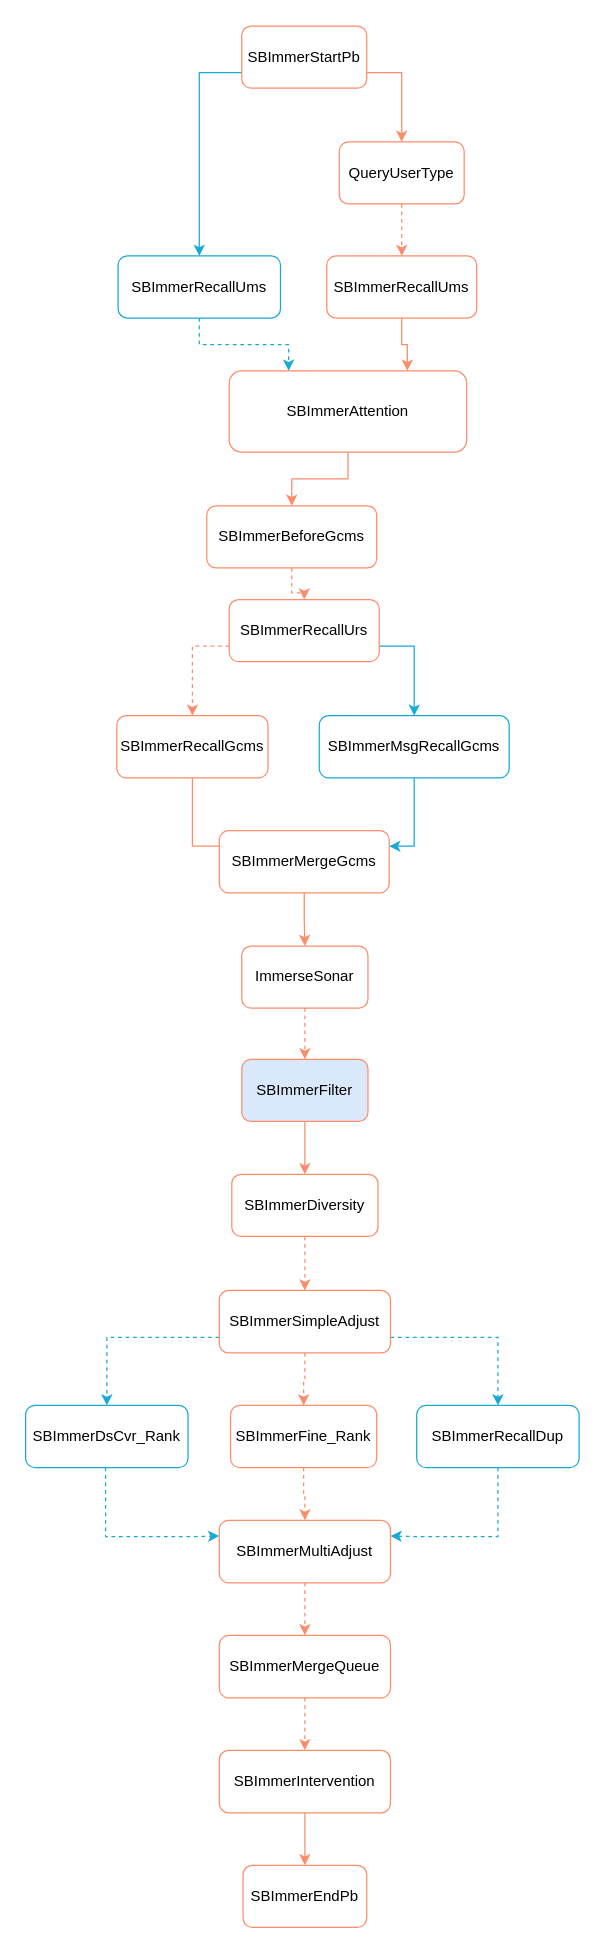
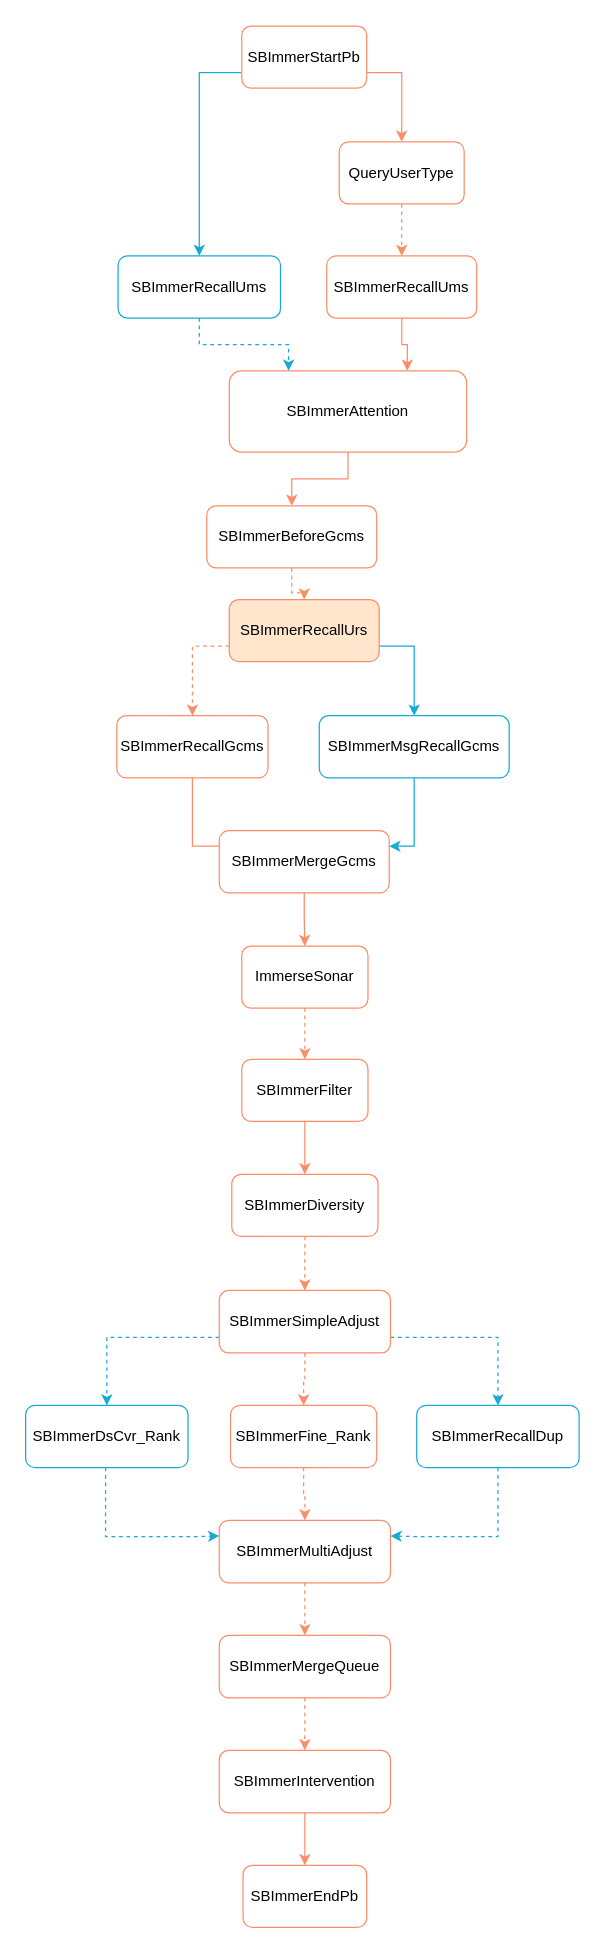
(304, 630) -> (304, 630)
(305, 1090) -> (305, 1090)
